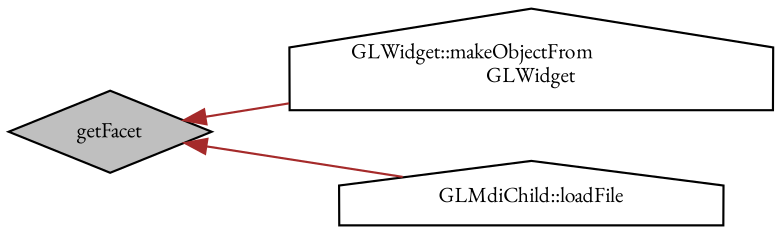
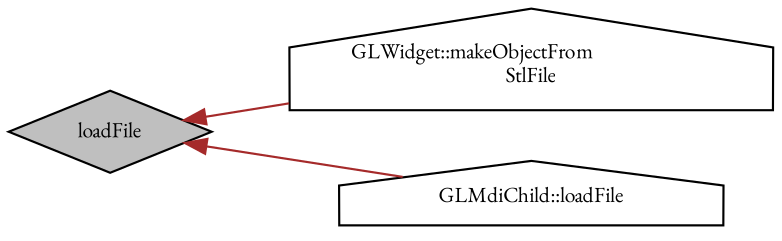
(531, 65) -> (531, 65)
(110, 132) -> (110, 132)
